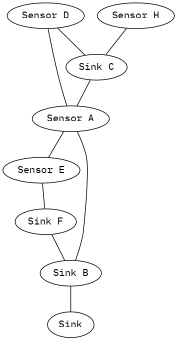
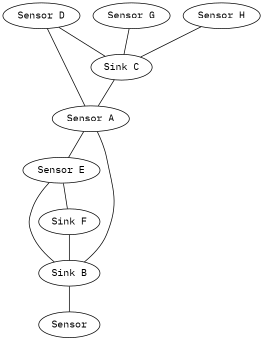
none -> (132, 16)
none -> (29, 224)
(71, 325) -> (69, 325)
